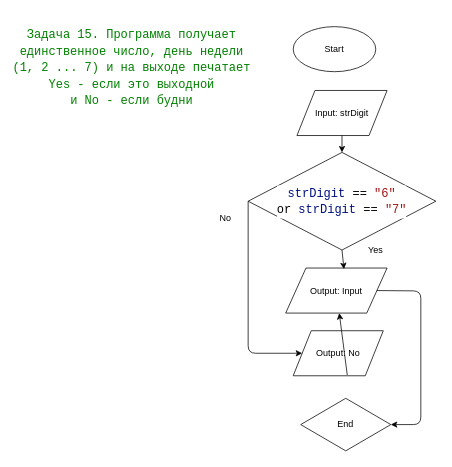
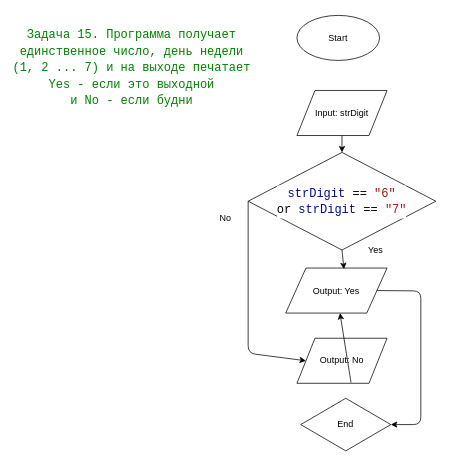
(334, 49) -> (338, 38)
(336, 291) -> (336, 291)
(338, 353) -> (342, 360)
